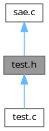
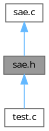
(24, 65) -> (24, 65)
